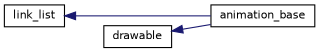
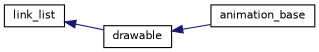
(143, 16) -> (90, 27)
